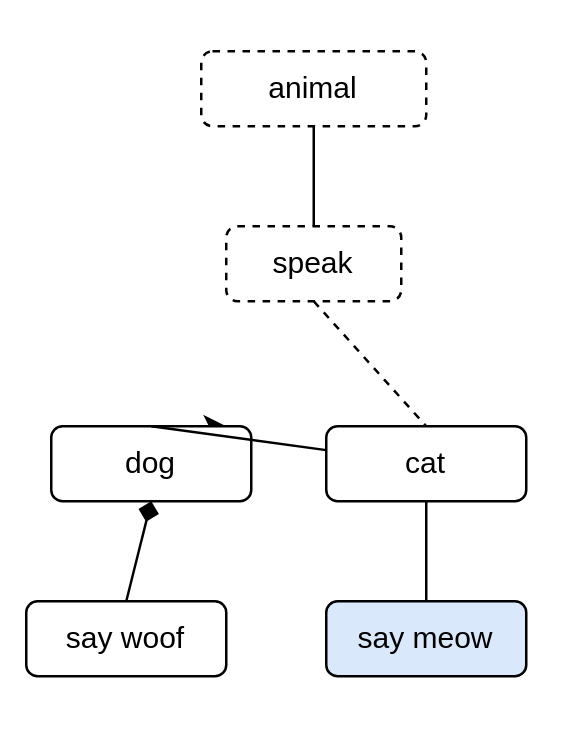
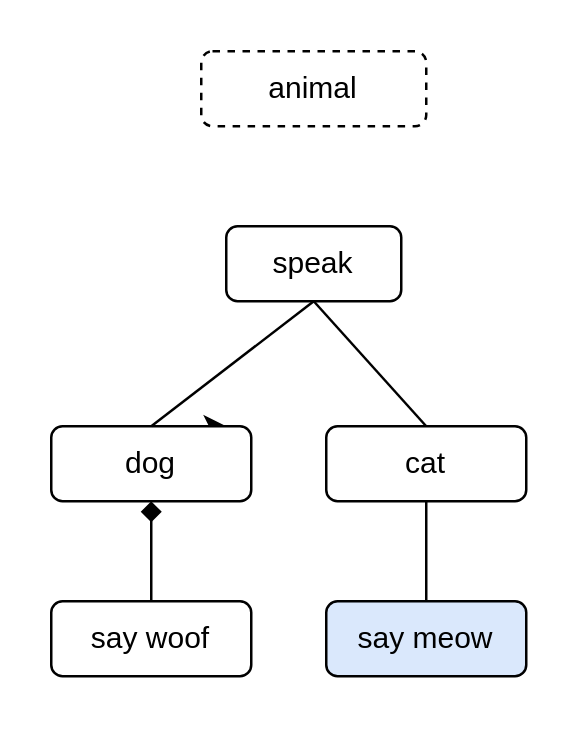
(314, 176) -> none
(314, 264) -> (314, 264)
(369, 363) -> (369, 363)
(239, 438) -> (231, 365)
(126, 639) -> (151, 639)
